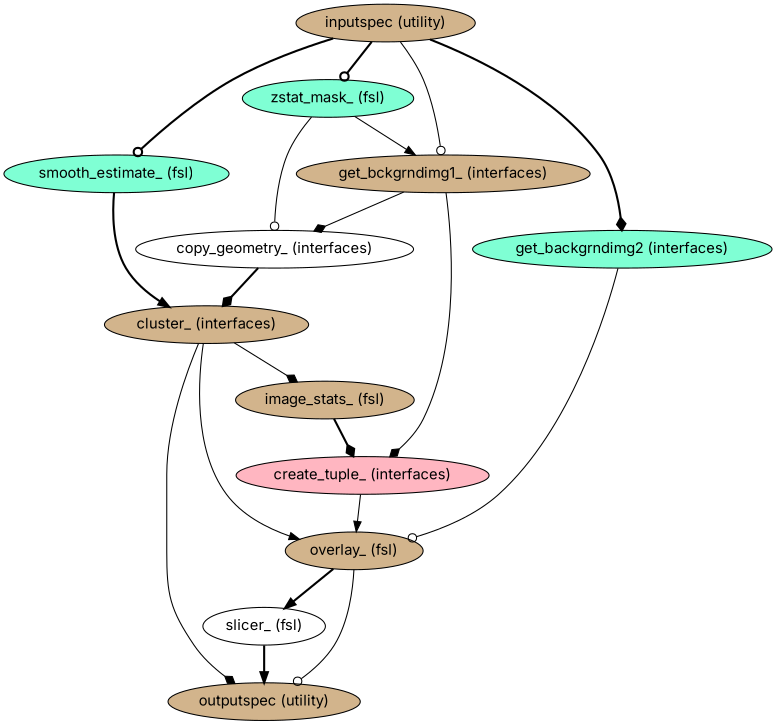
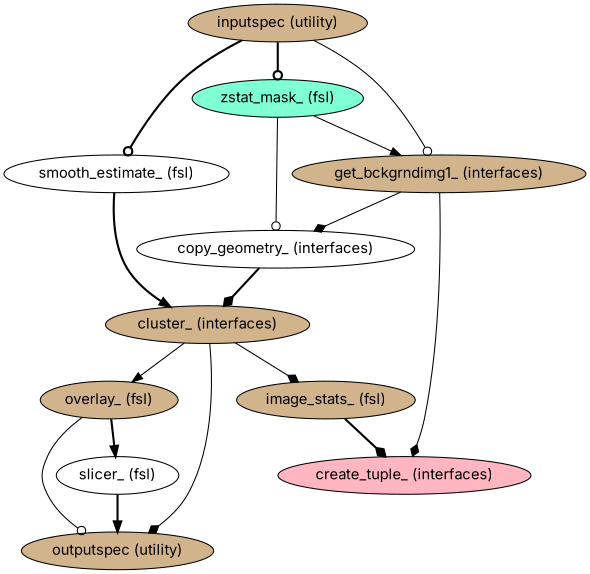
(116, 174) -> (116, 174)
(622, 249) -> none
(359, 508) -> none
